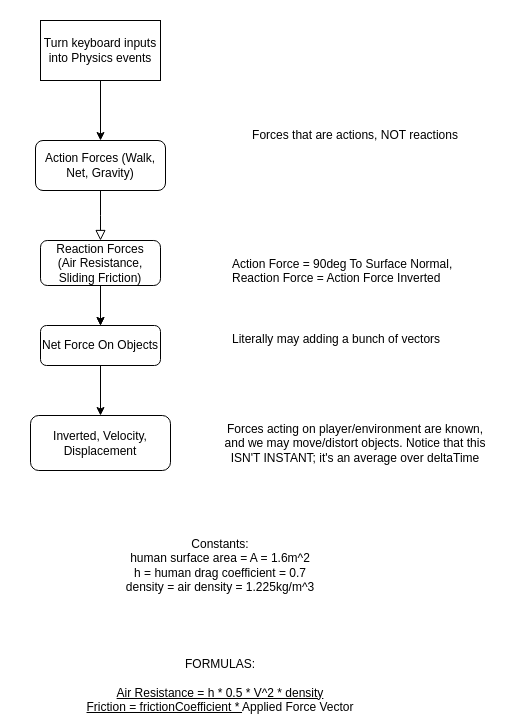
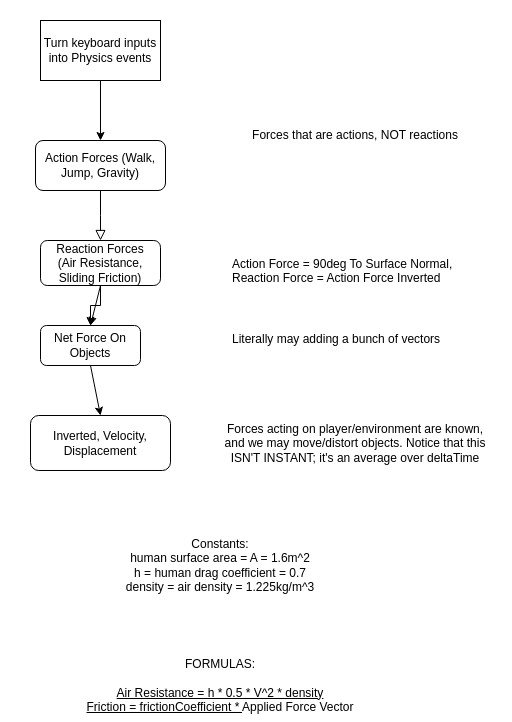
(101, 166) -> (101, 166)
(101, 346) -> (91, 346)
